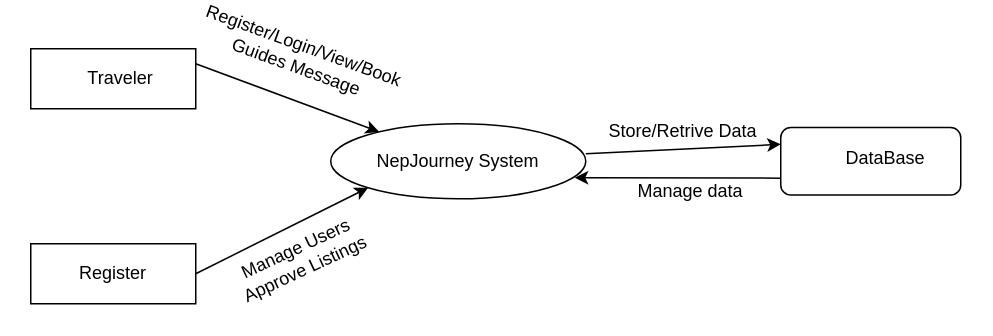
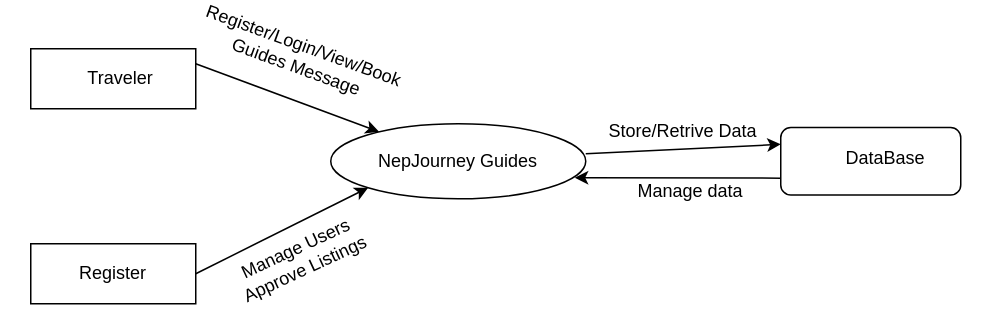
(458, 161) -> (458, 161)
